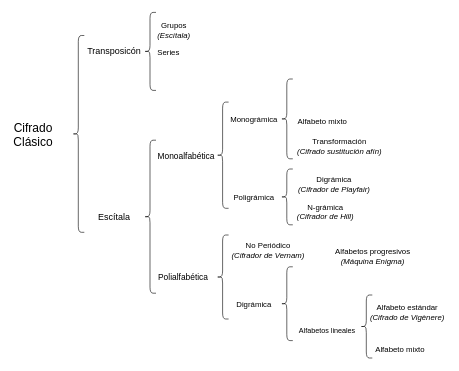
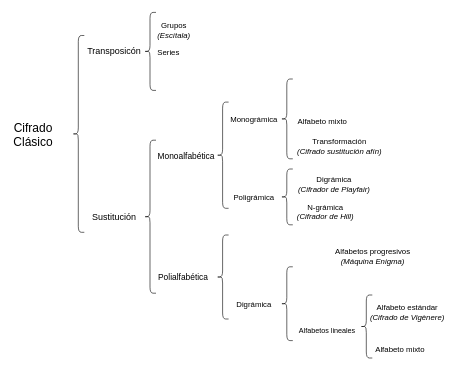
(114, 217) -> (114, 217)
(268, 250) -> none
